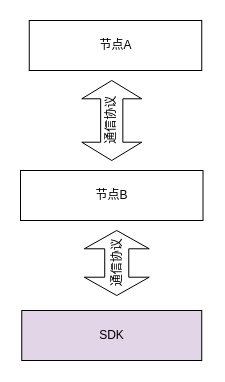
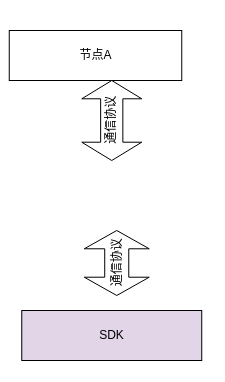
(116, 46) -> (96, 56)
(112, 196) -> none
